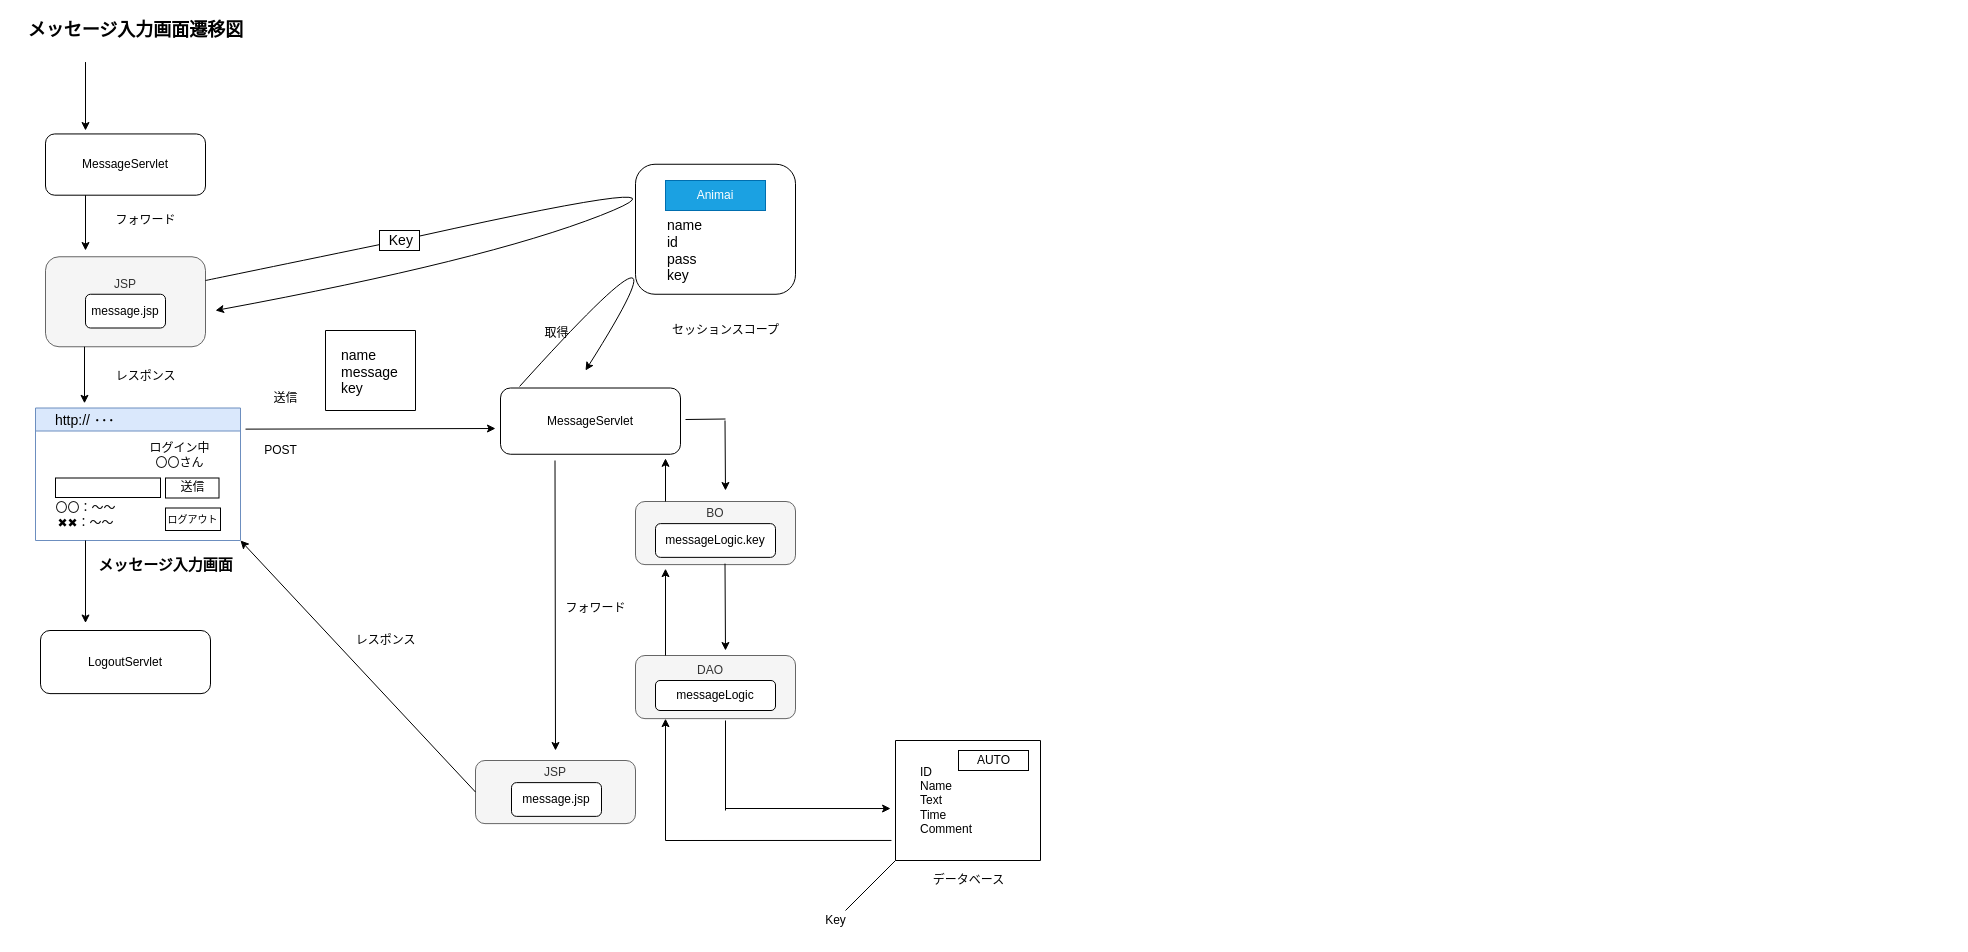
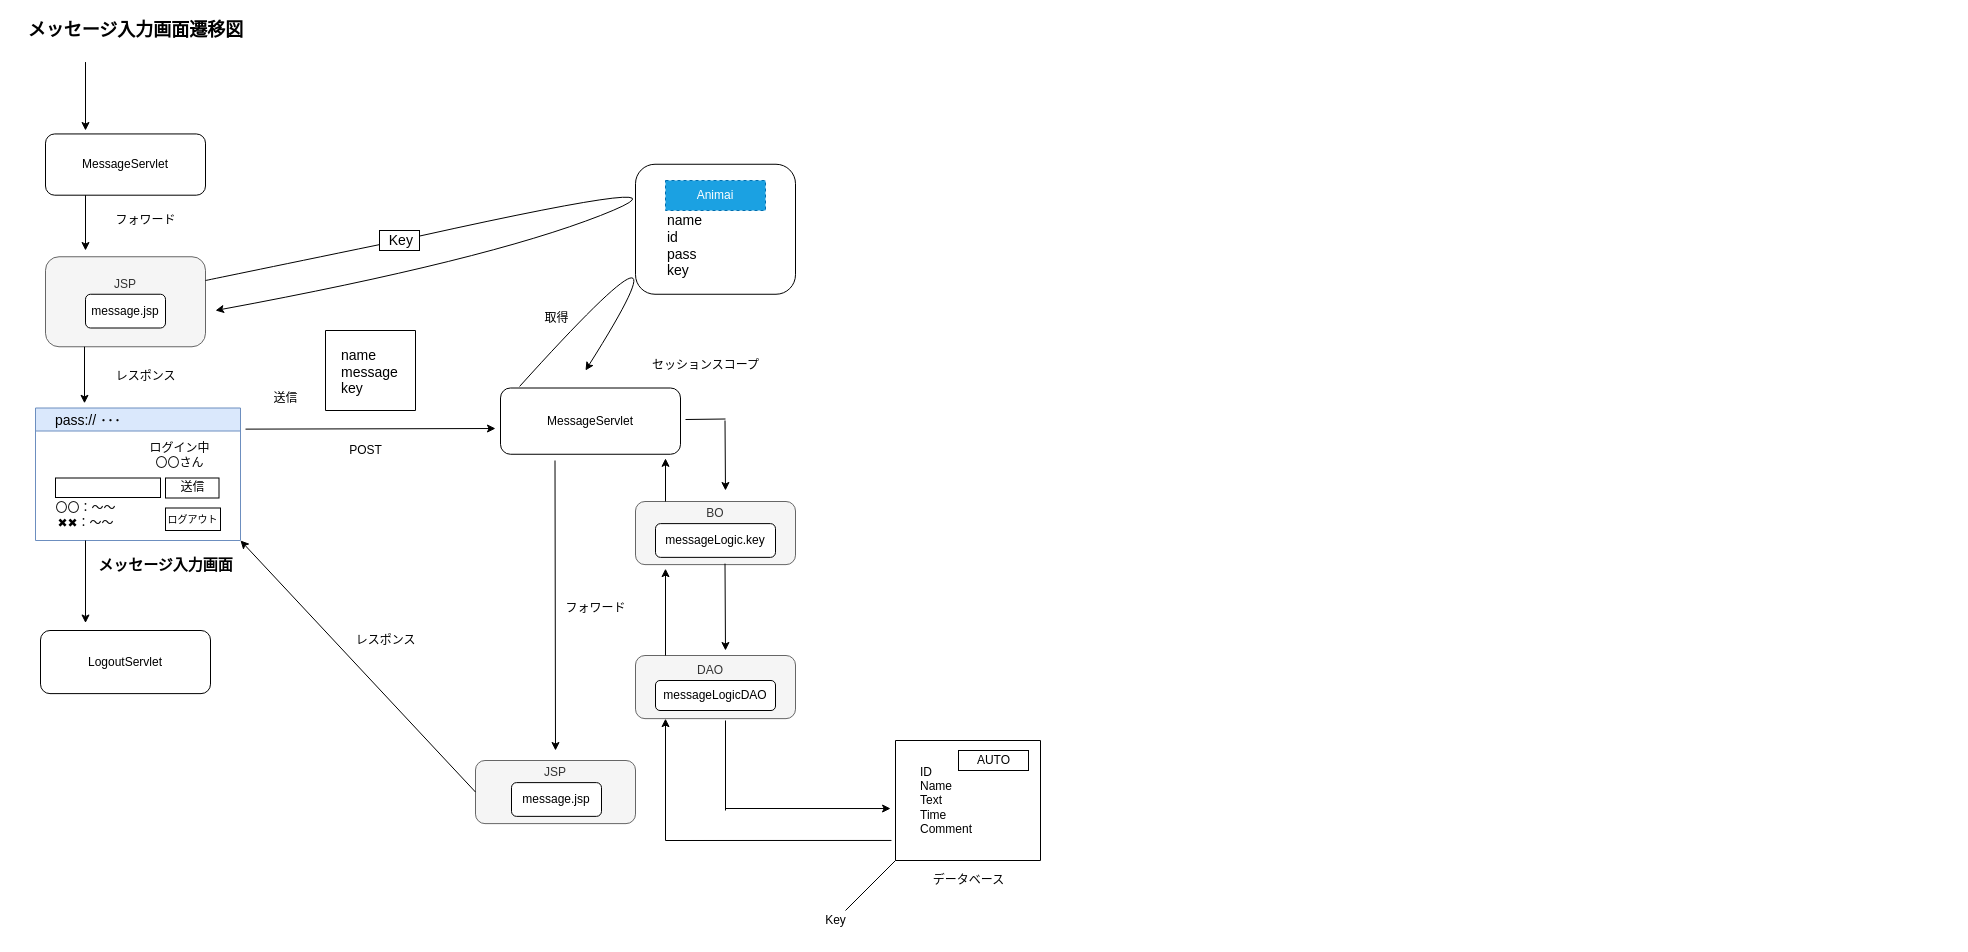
(716, 196) -> (716, 196)
(726, 251) -> (726, 246)
(726, 331) -> (706, 366)
(557, 333) -> (557, 318)
(86, 420) -> (86, 420)
(281, 451) -> (366, 451)
(716, 696) -> (716, 696)
